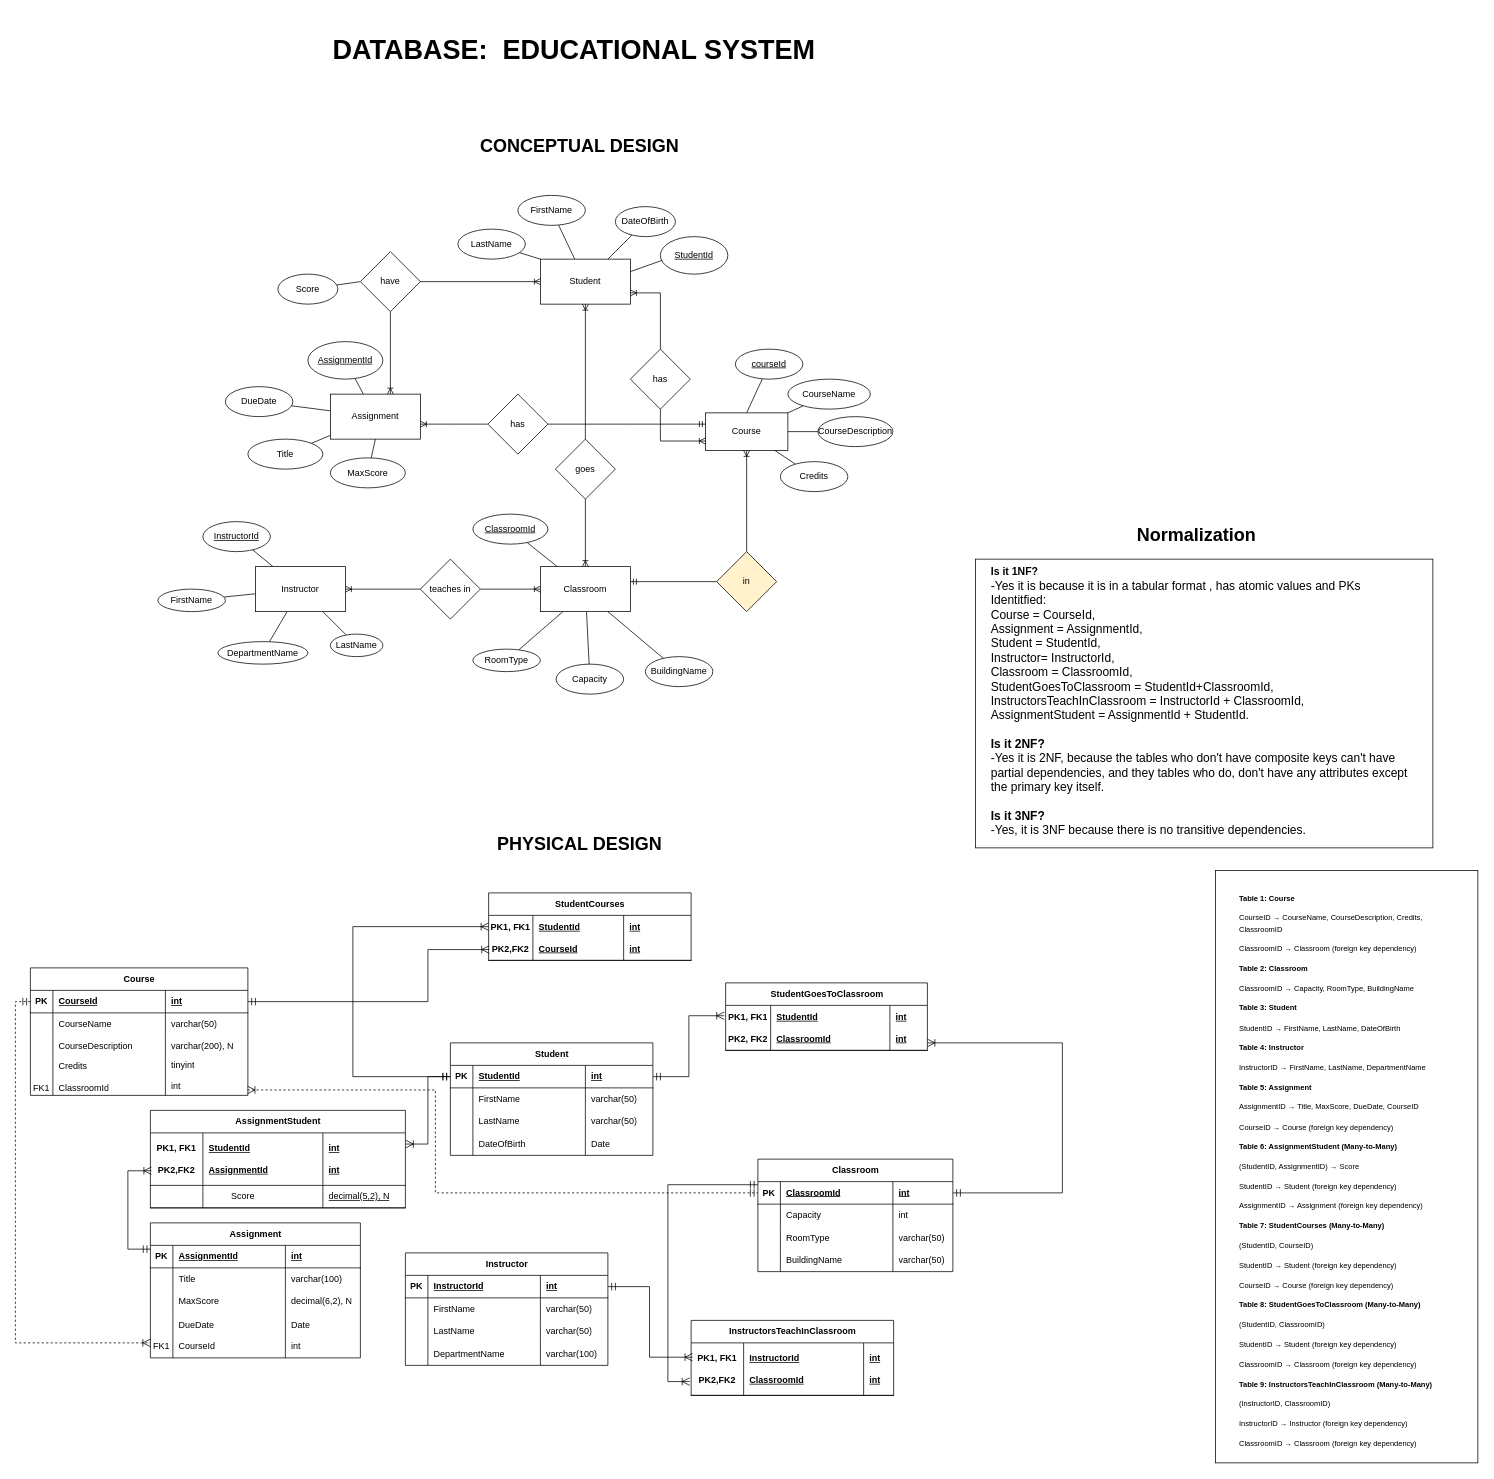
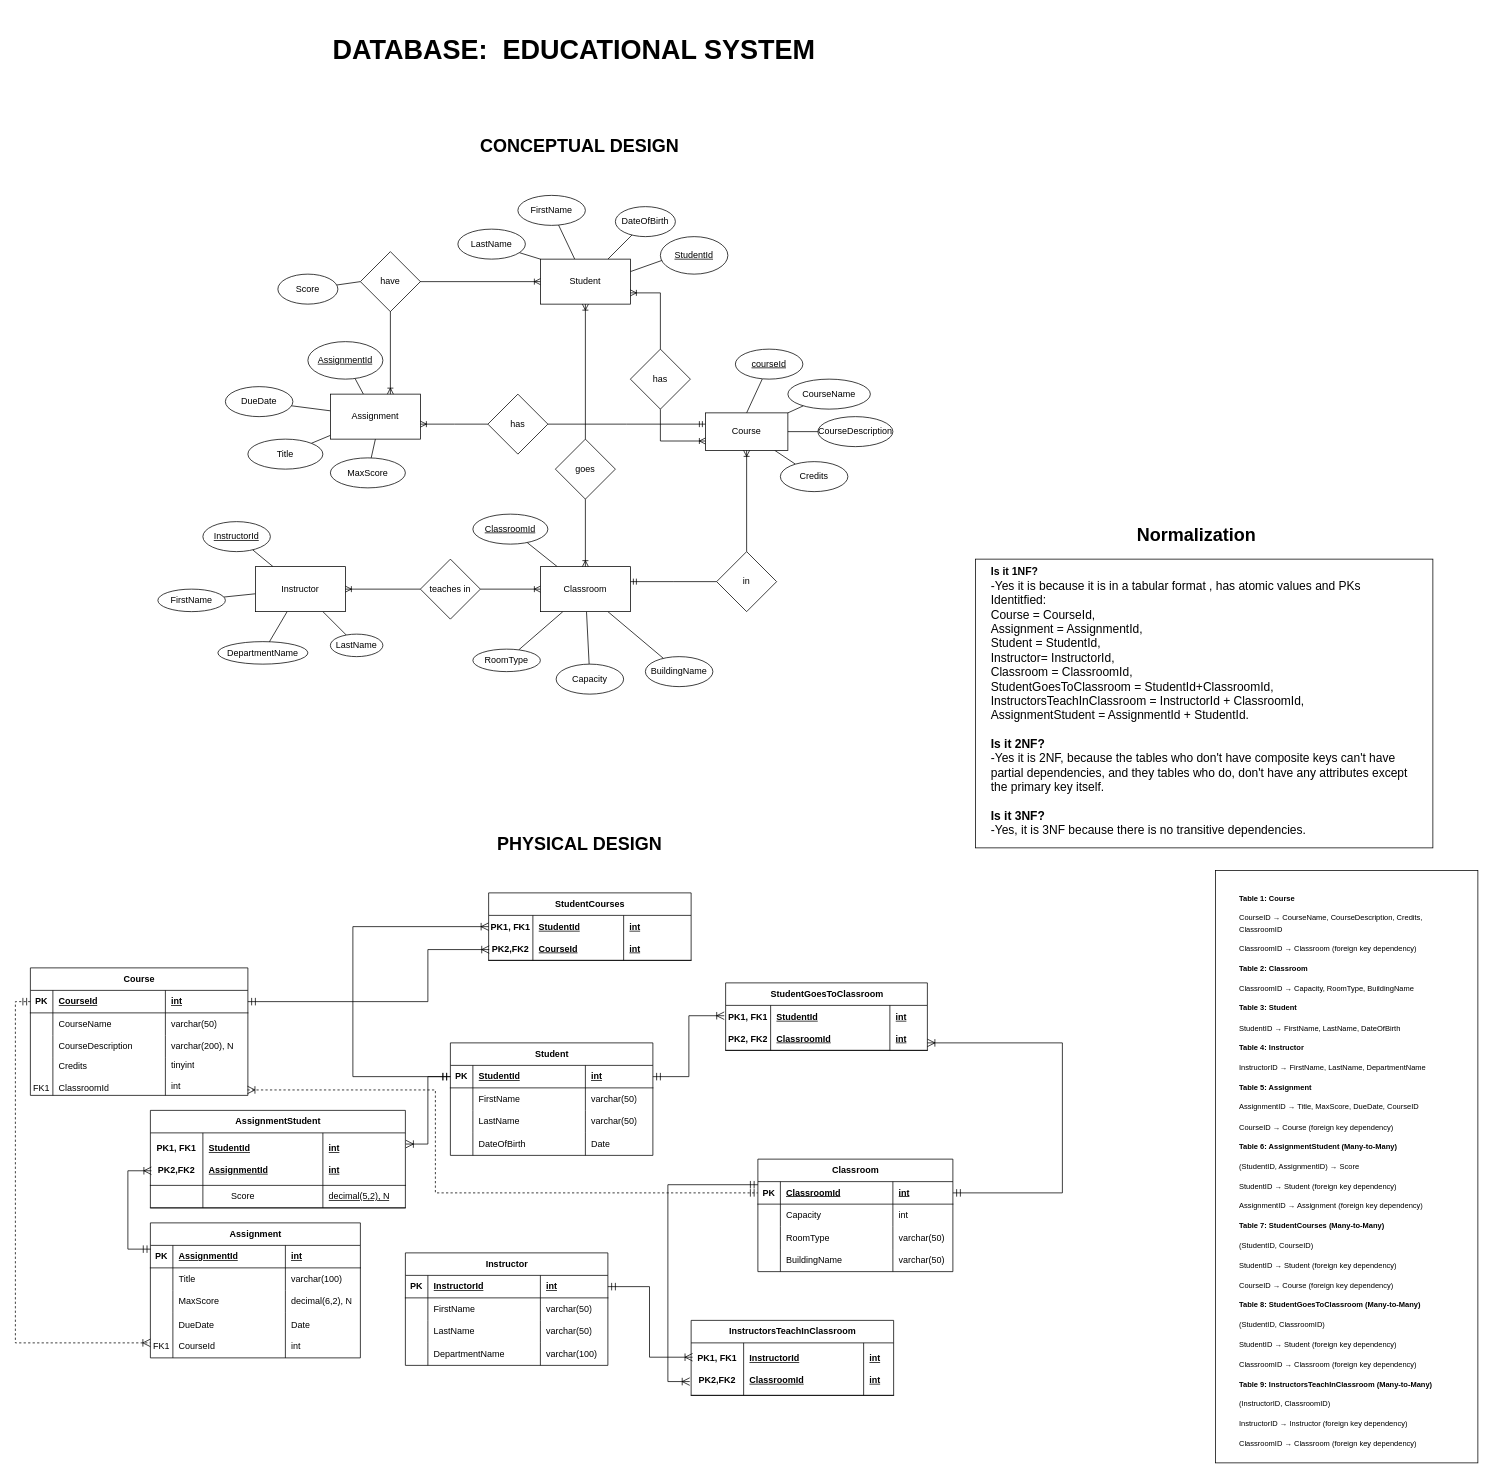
(747, 582) -> (747, 582)
